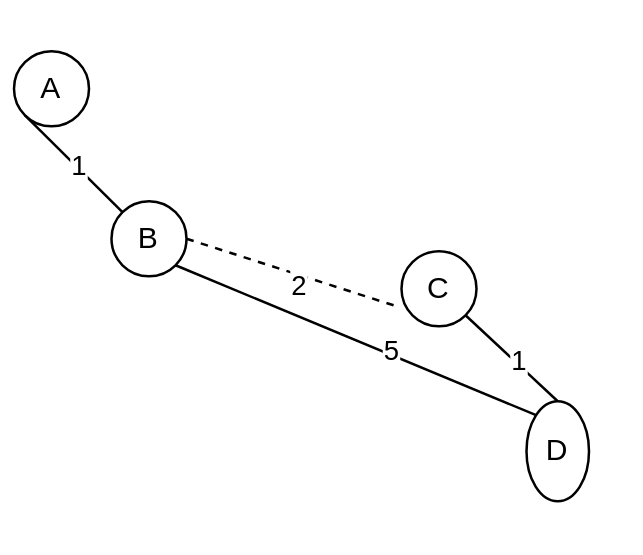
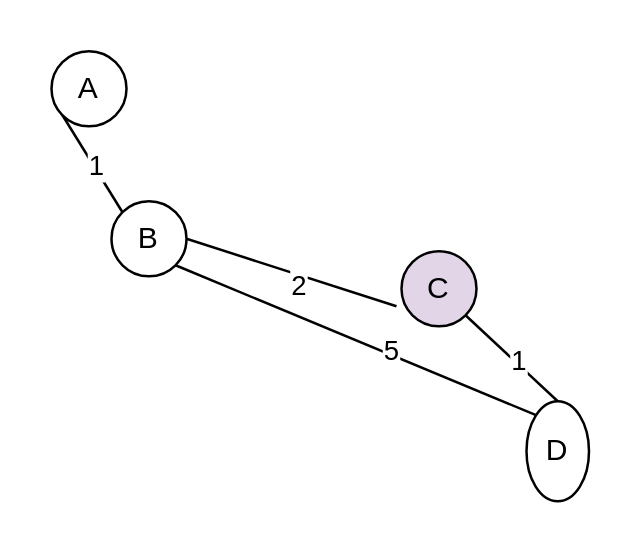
(51, 89) -> (89, 89)
(240, 256) -> (240, 256)
(439, 289) -> (439, 289)
